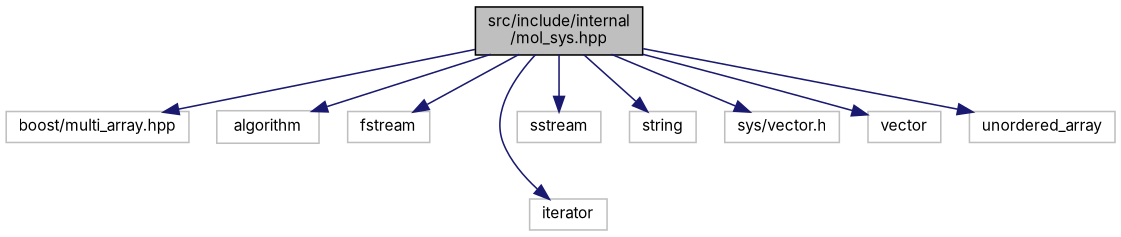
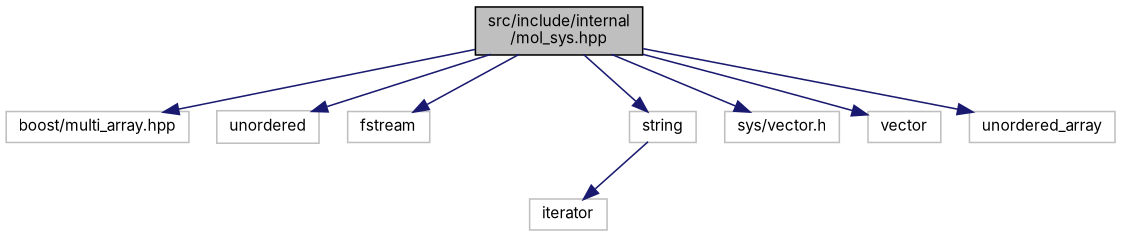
(500, 123) -> (622, 165)
(268, 127) -> (268, 127)
(559, 127) -> none
